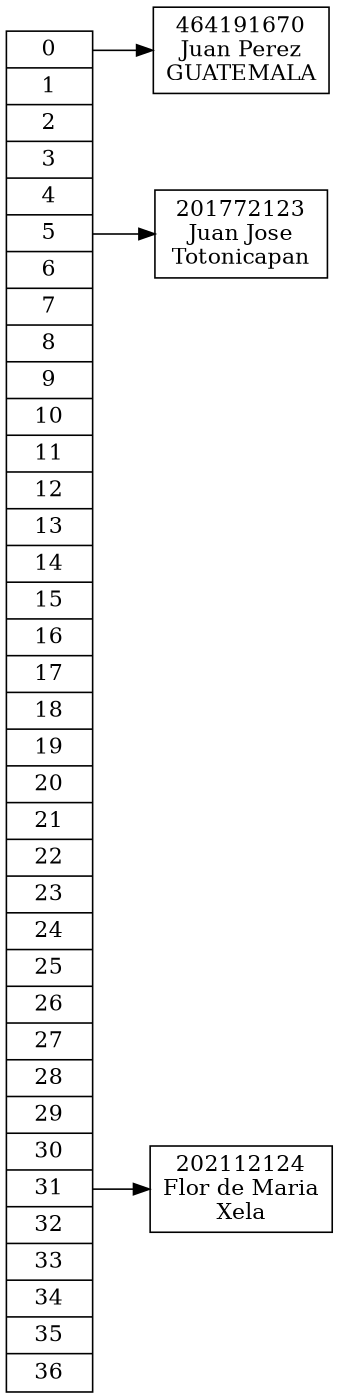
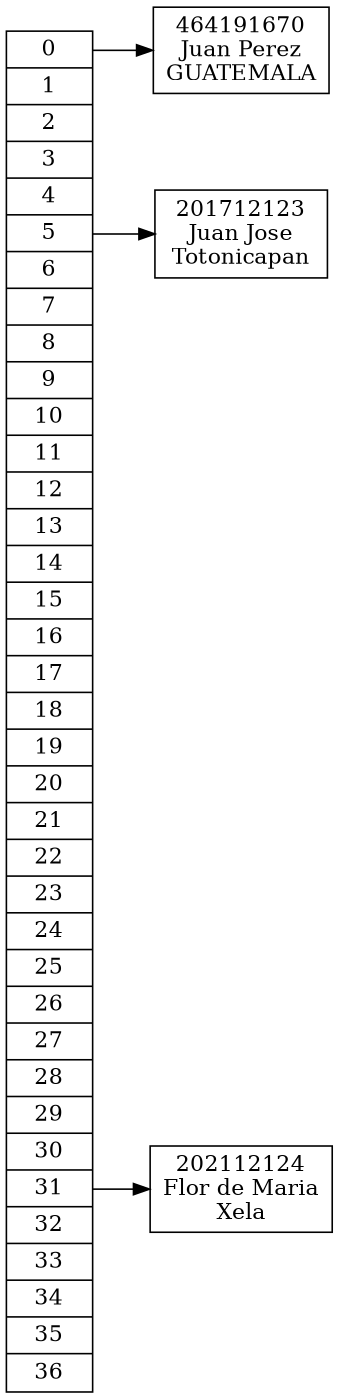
(241, 234) -> (241, 234)
